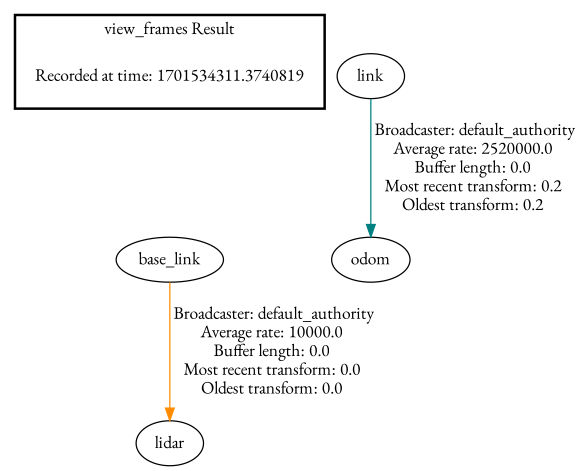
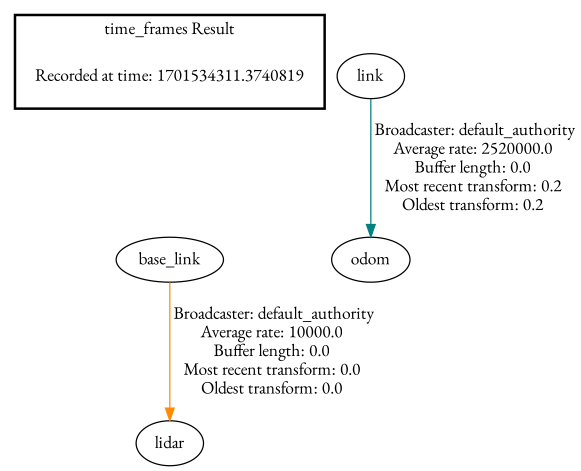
(170, 29) -> (170, 29)
